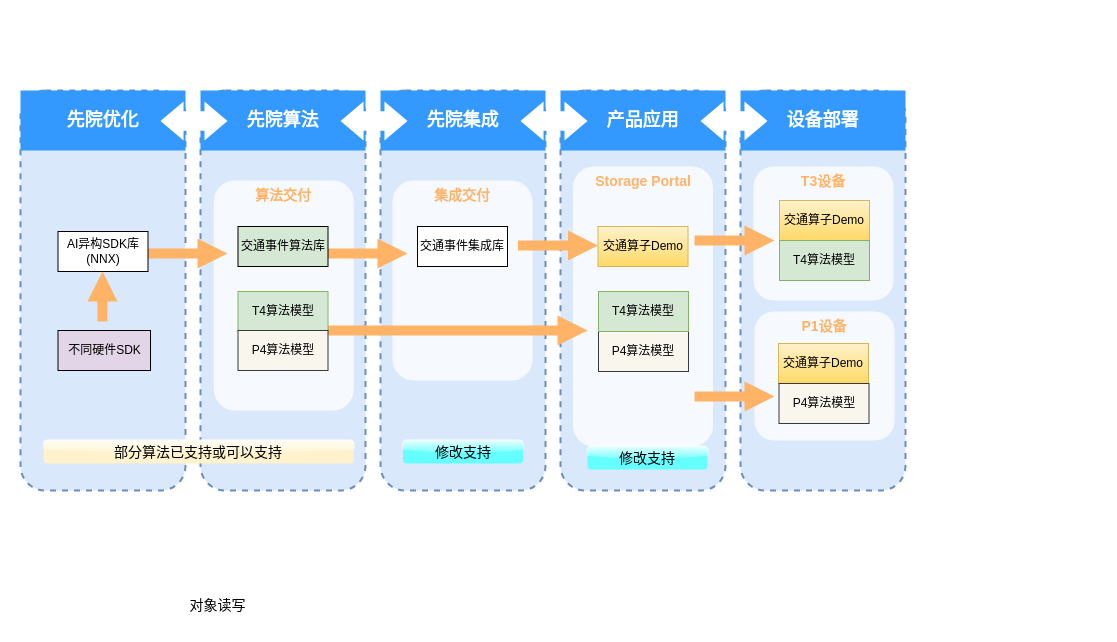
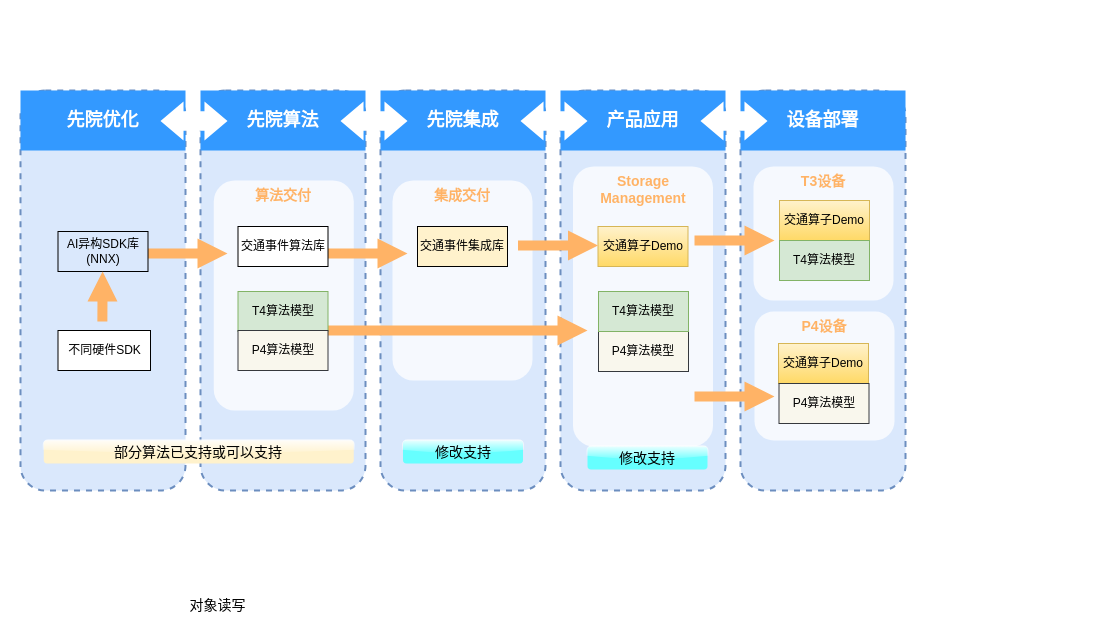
(644, 182) -> (644, 182)
(283, 247) -> (283, 247)
(463, 247) -> (463, 247)
(103, 252) -> (103, 252)
(825, 327) -> (825, 327)
(104, 351) -> (104, 351)
